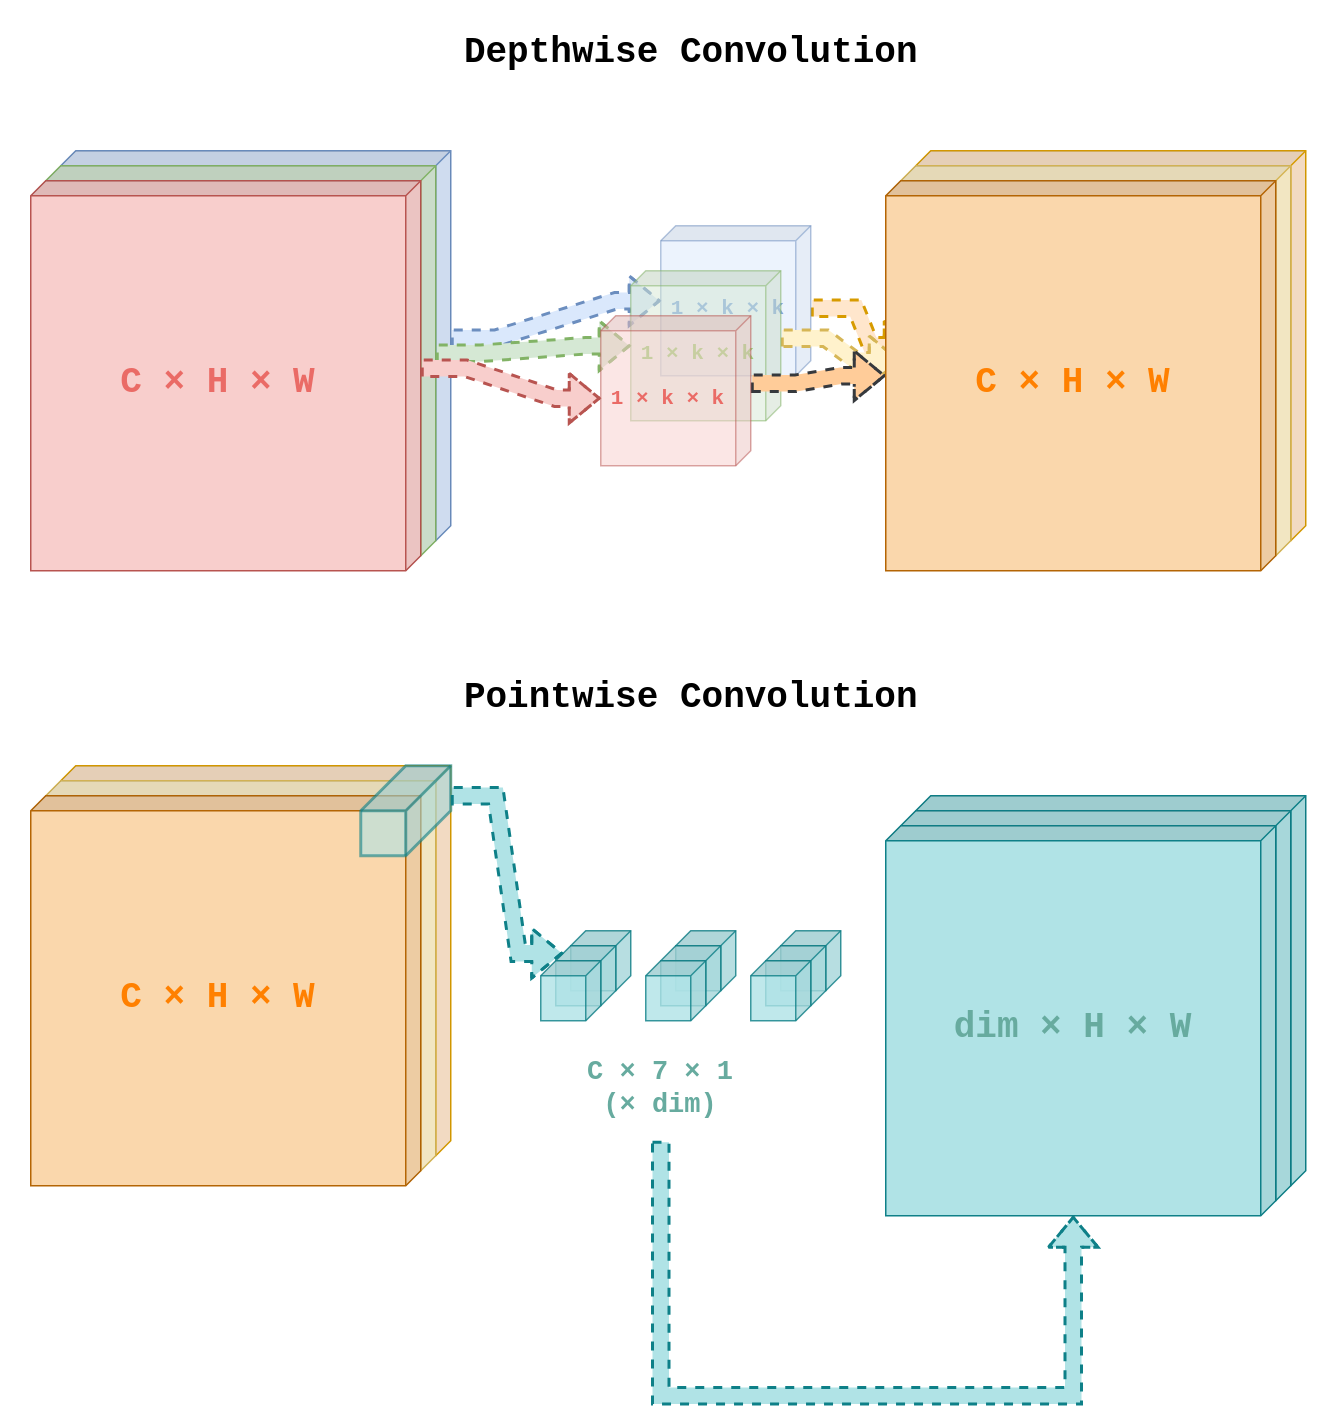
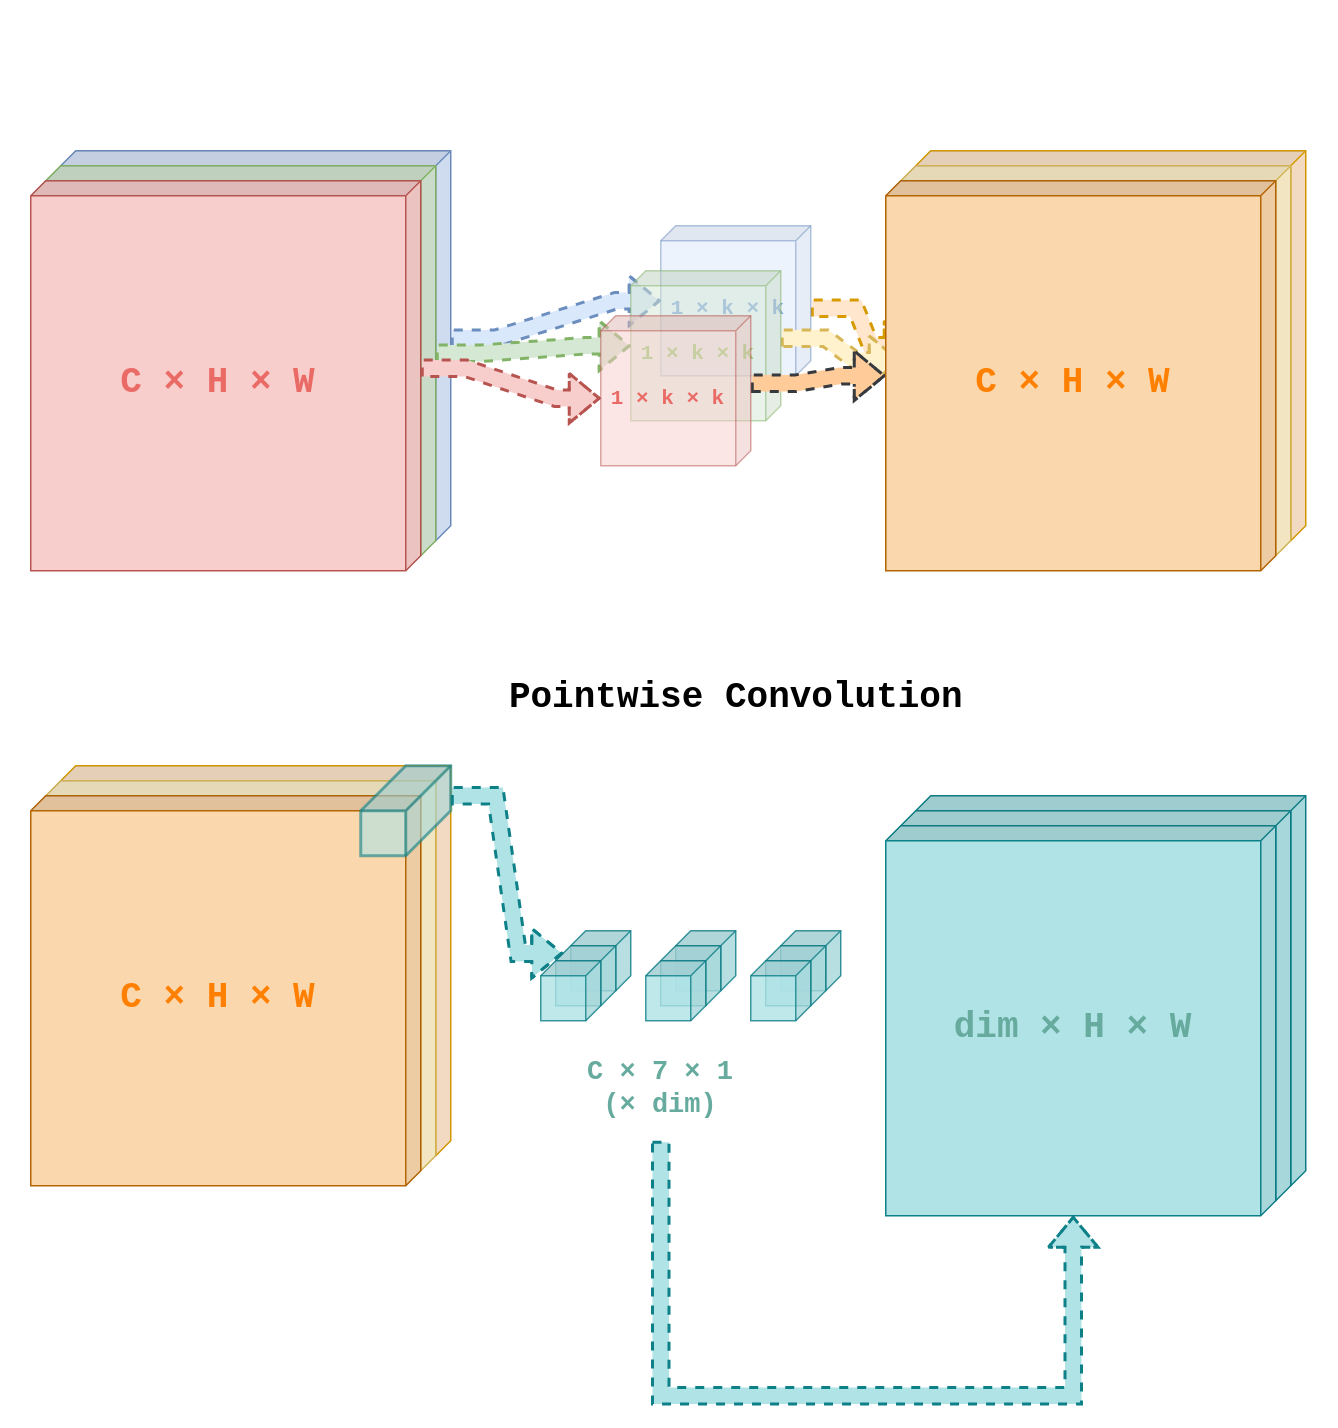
(691, 53) -> none
(691, 698) -> (736, 698)
